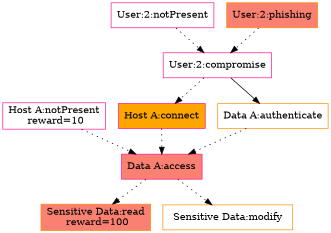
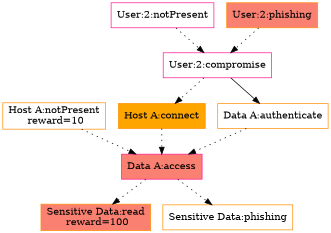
(54, 116) -> (54, 116)
(162, 116) -> (162, 116)
(228, 217) -> (228, 217)
